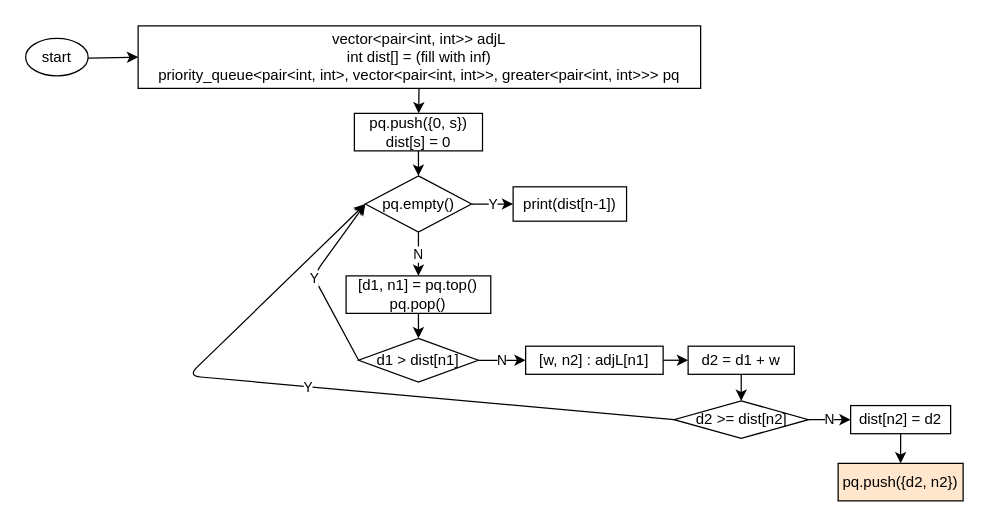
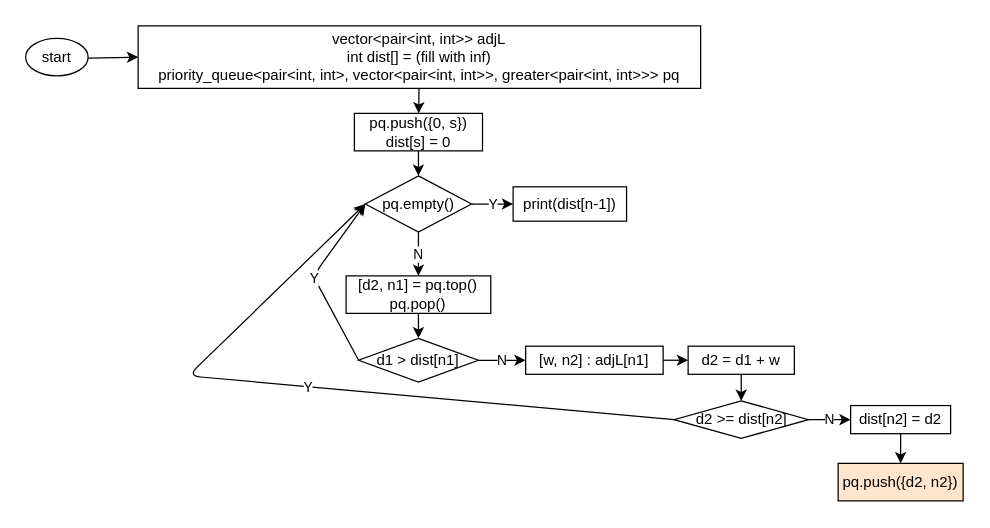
(418, 294) -> (418, 294)
